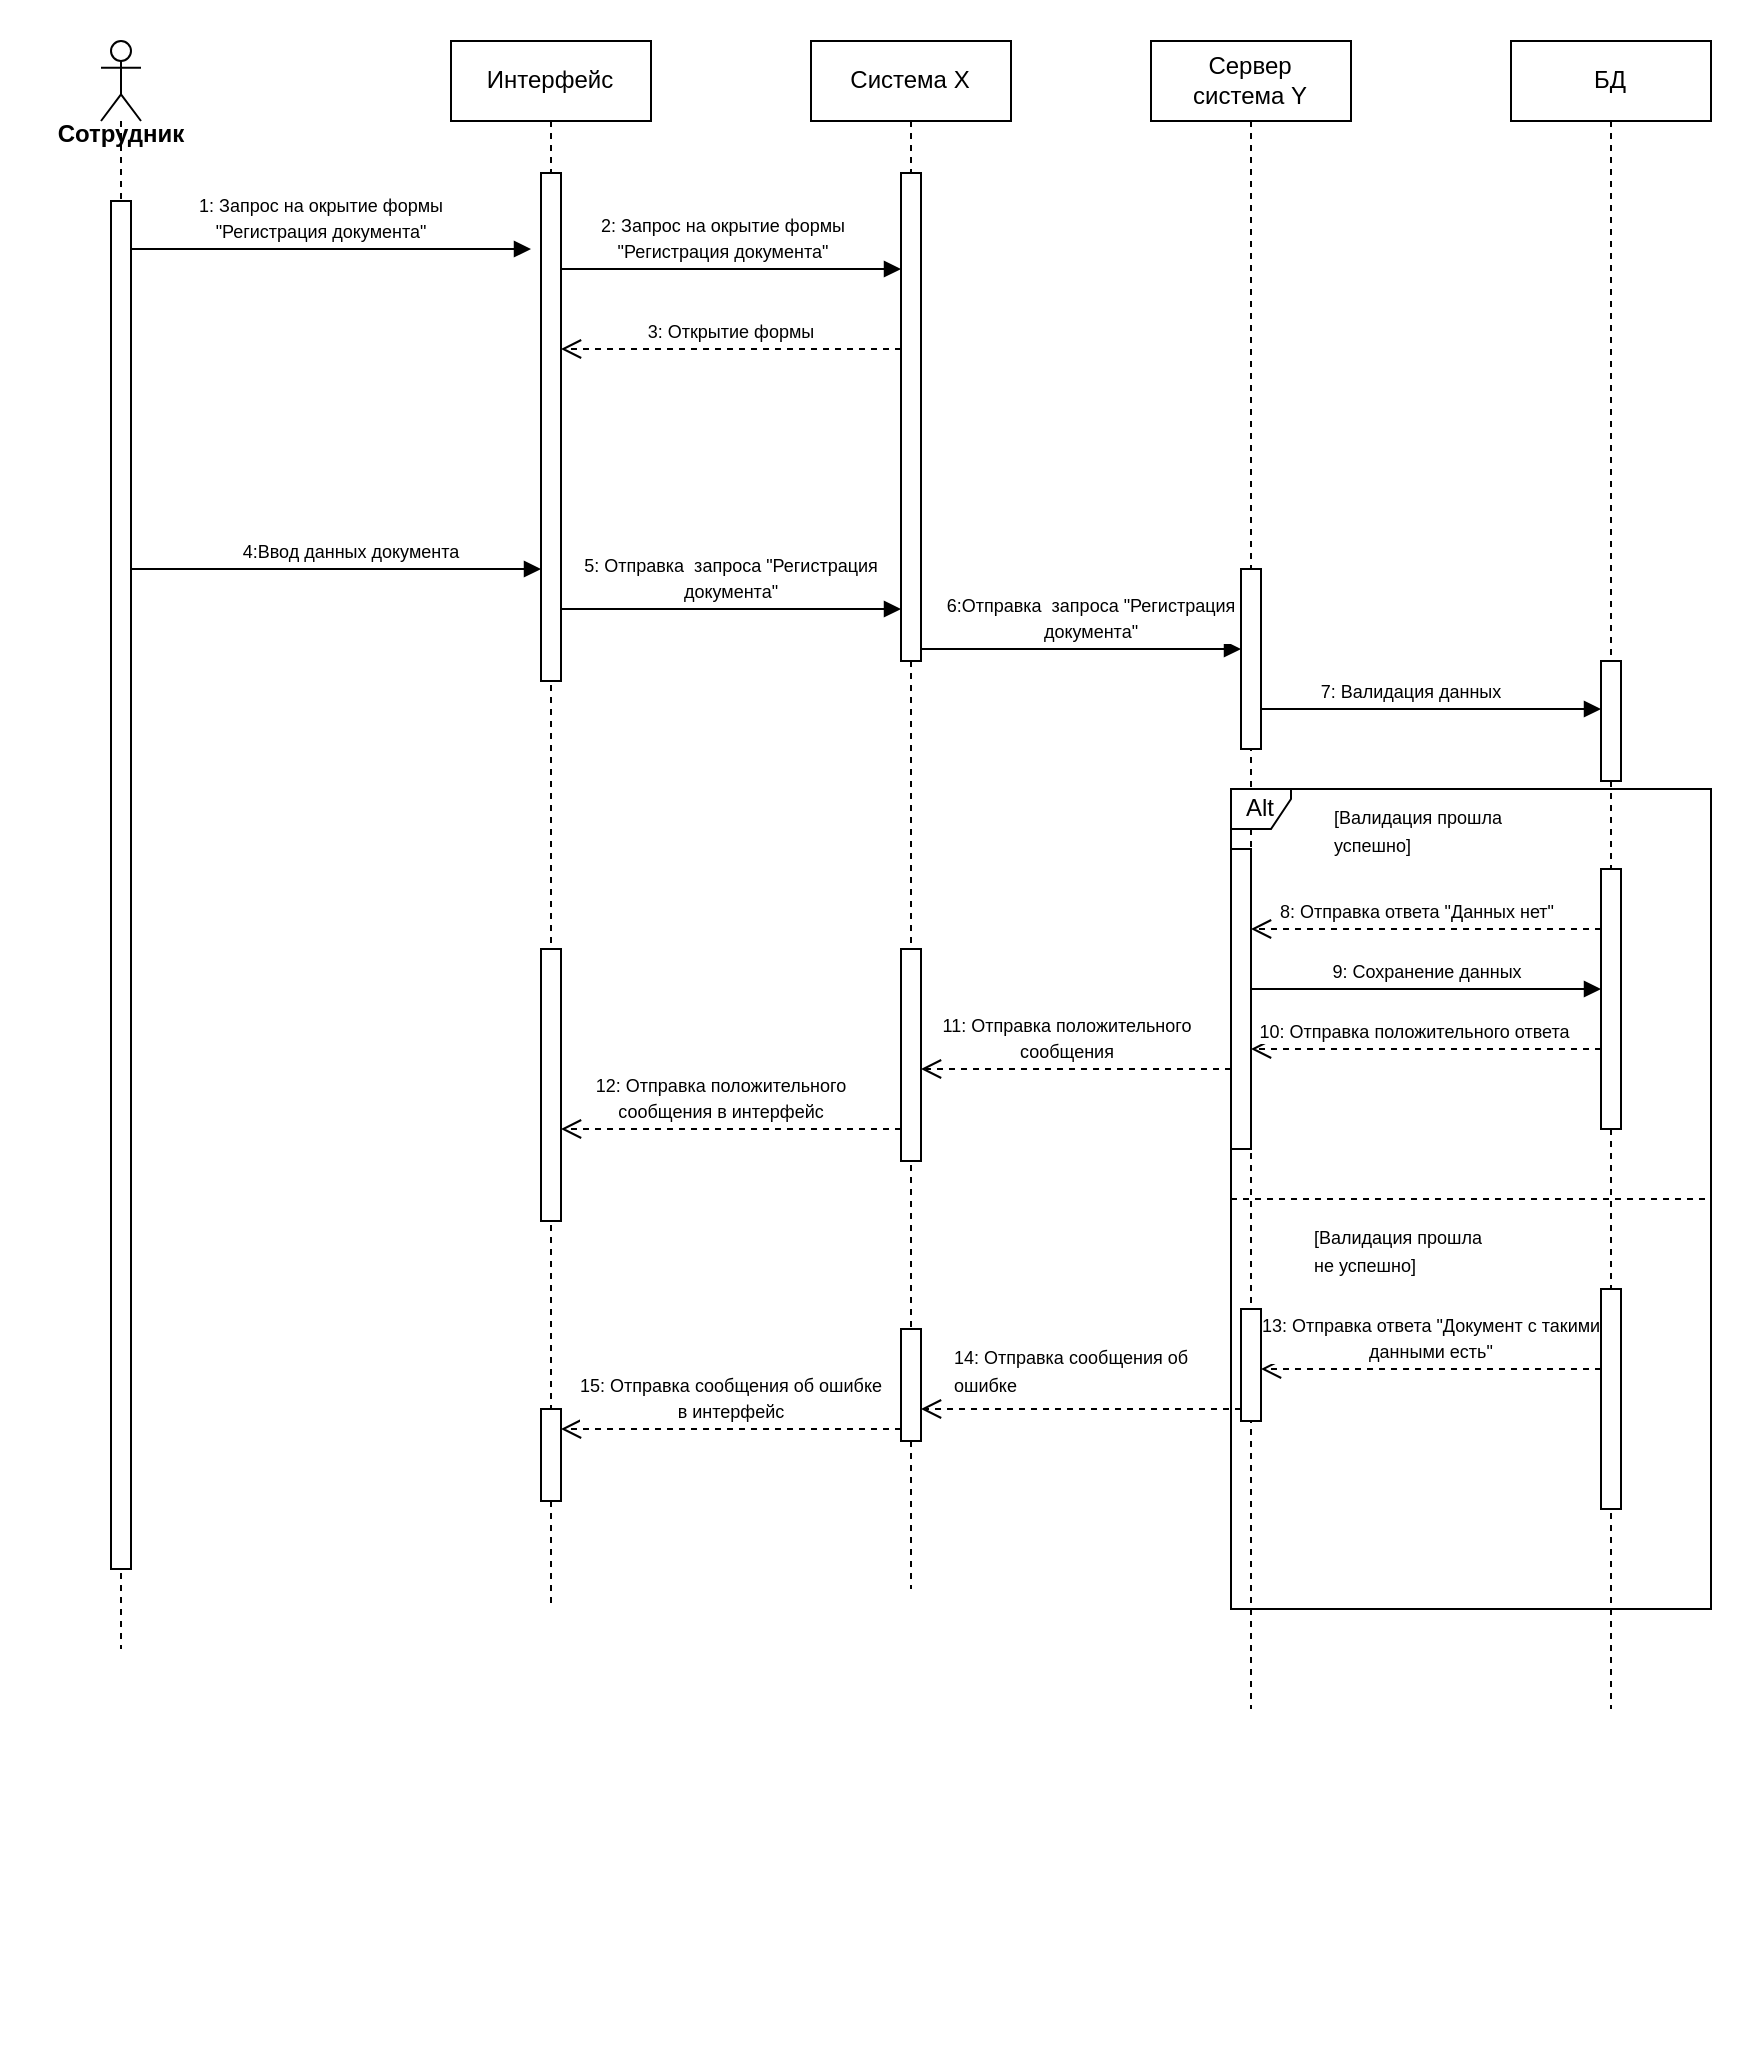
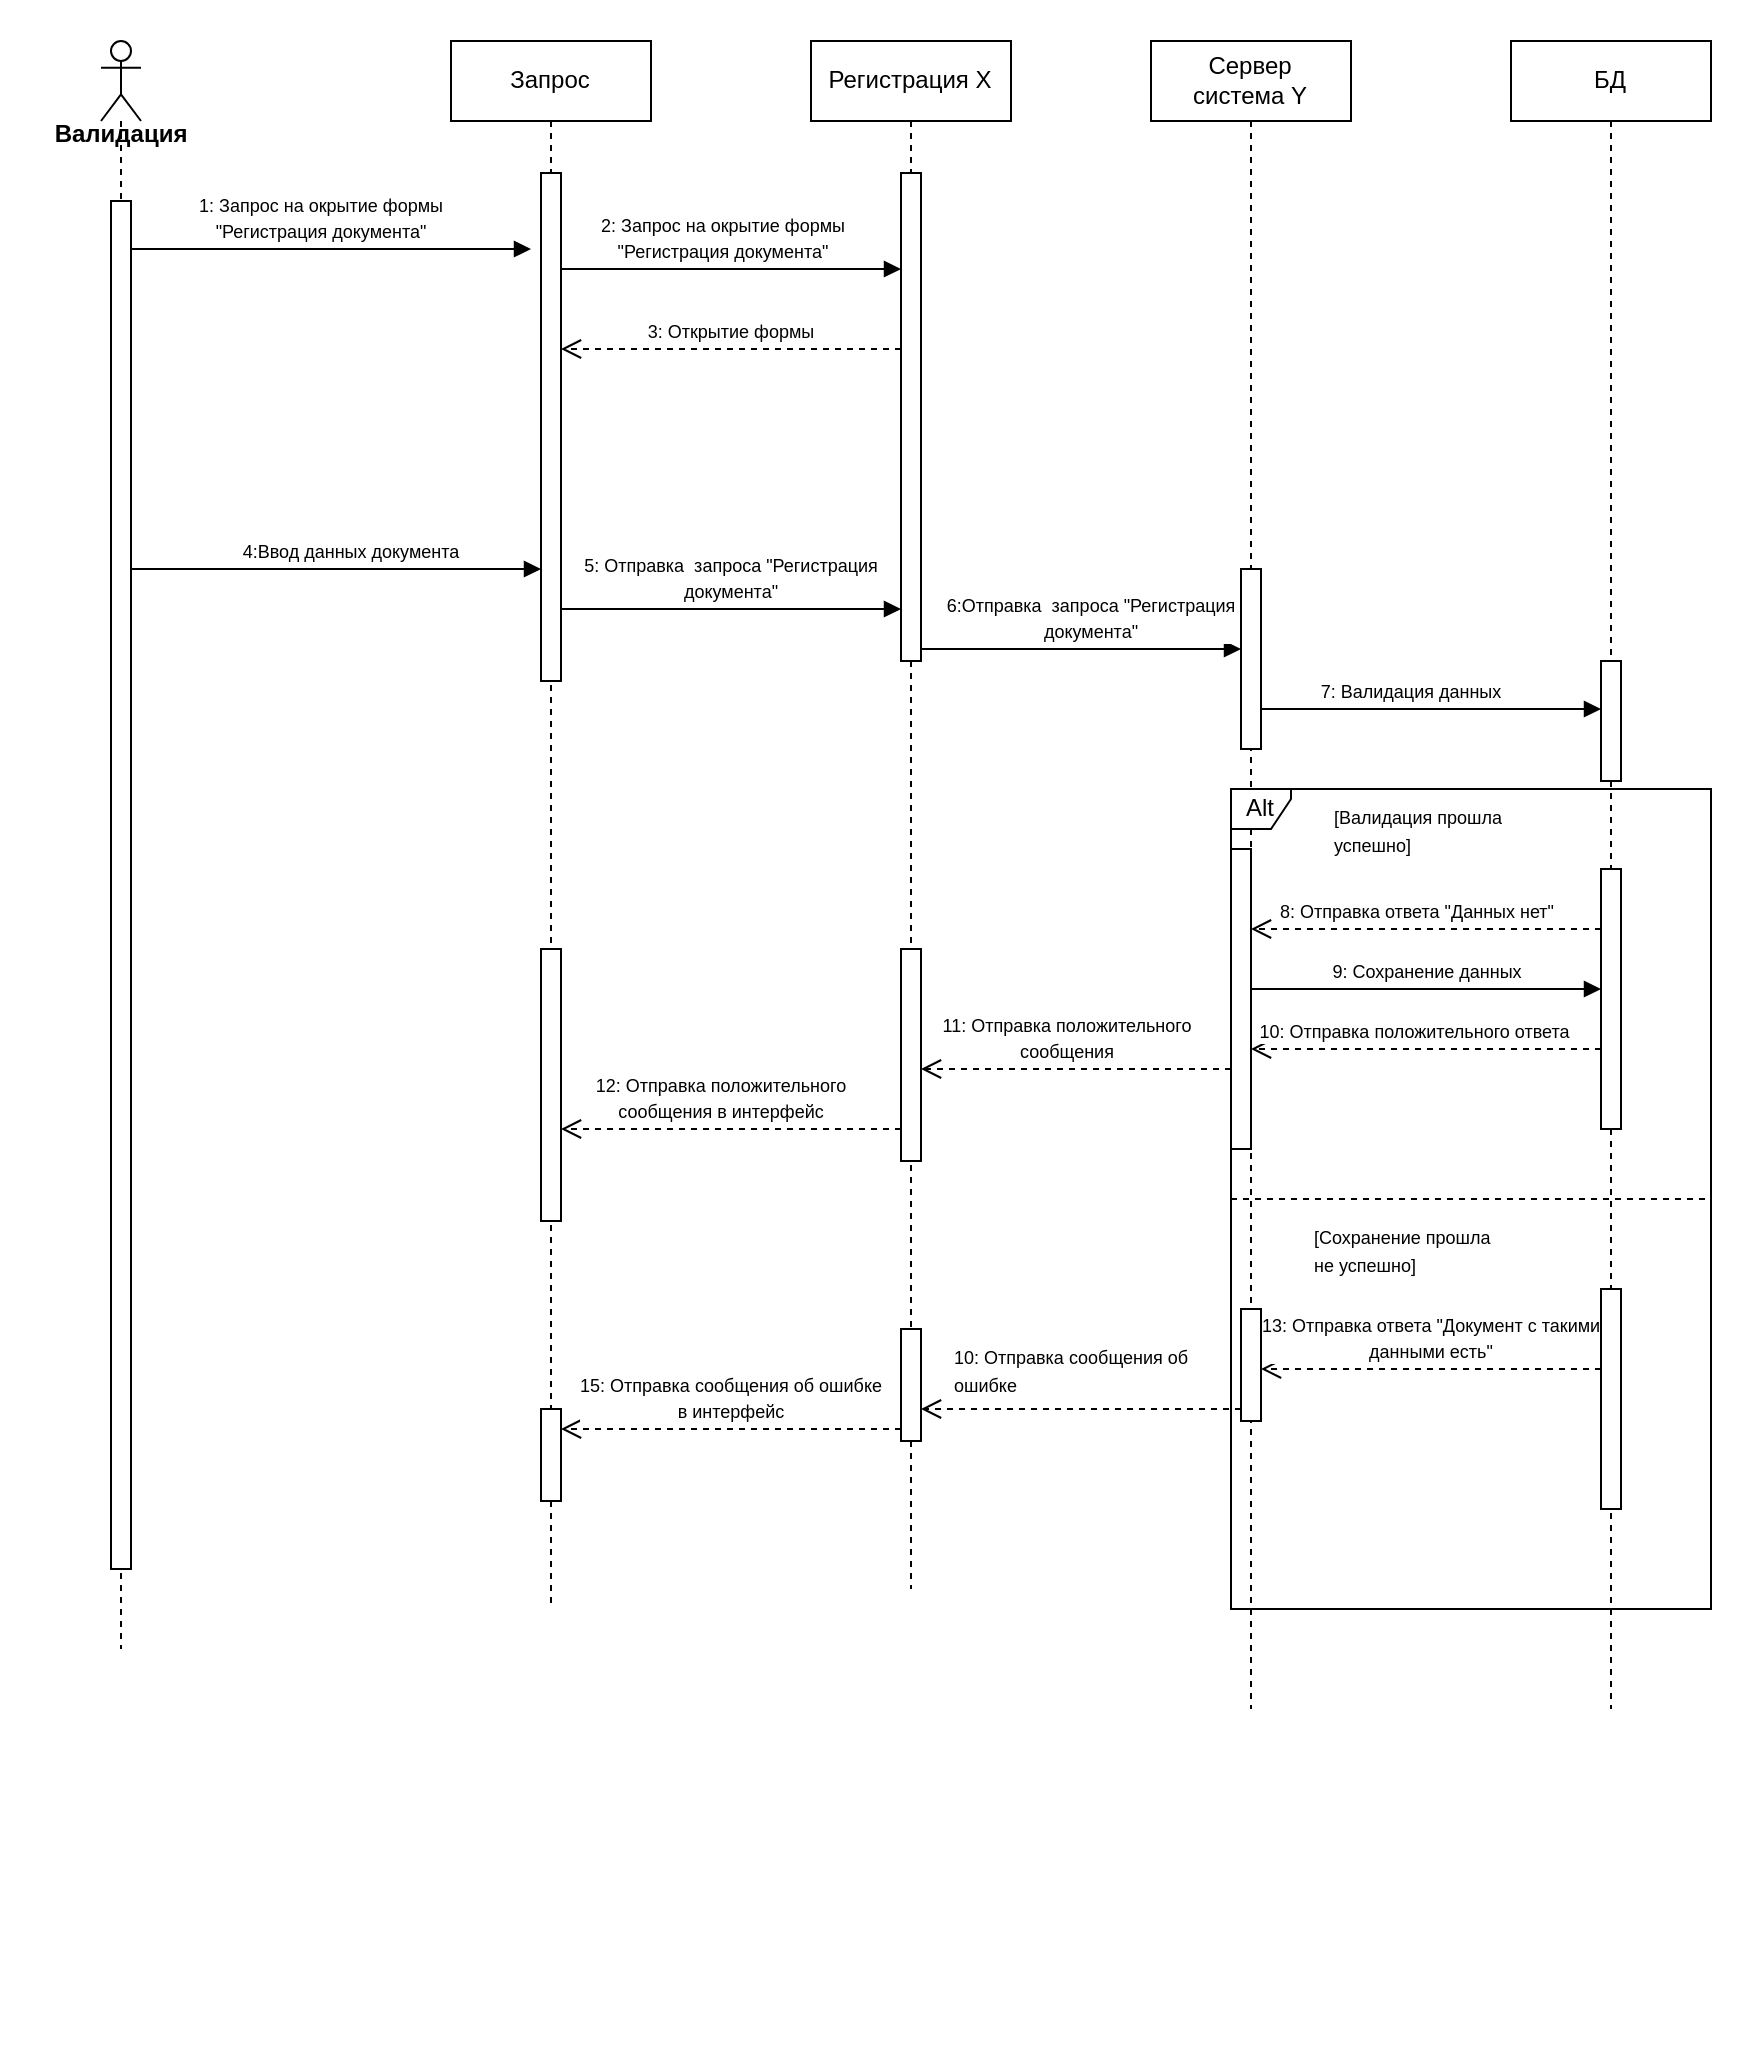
(551, 81) -> (551, 81)
(911, 81) -> (911, 81)
(122, 135) -> (122, 135)
(1426, 1252) -> (1433, 1252)
(1093, 1372) -> (1093, 1372)
